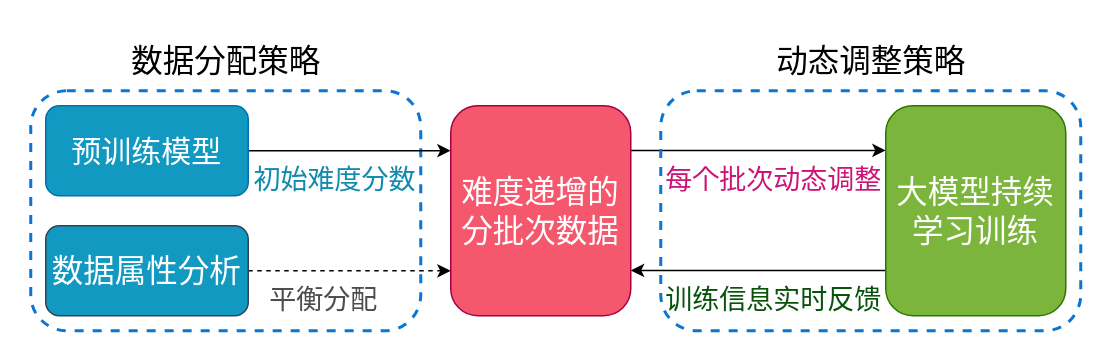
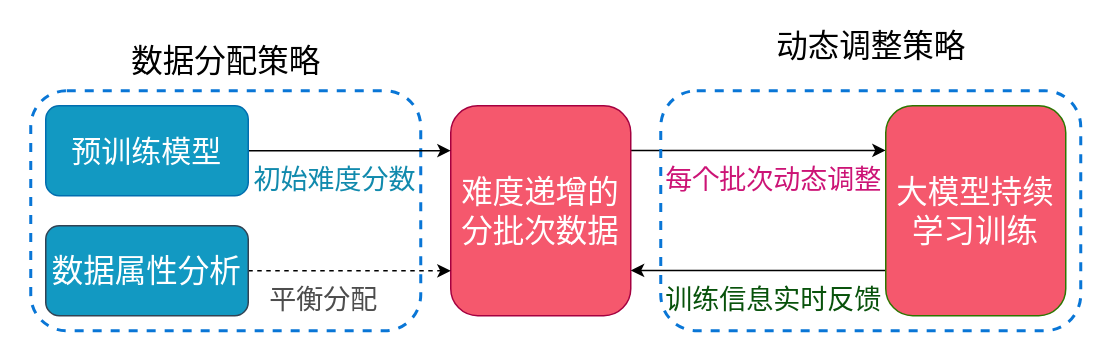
(871, 61) -> (871, 46)
(976, 211) -> (976, 211)
